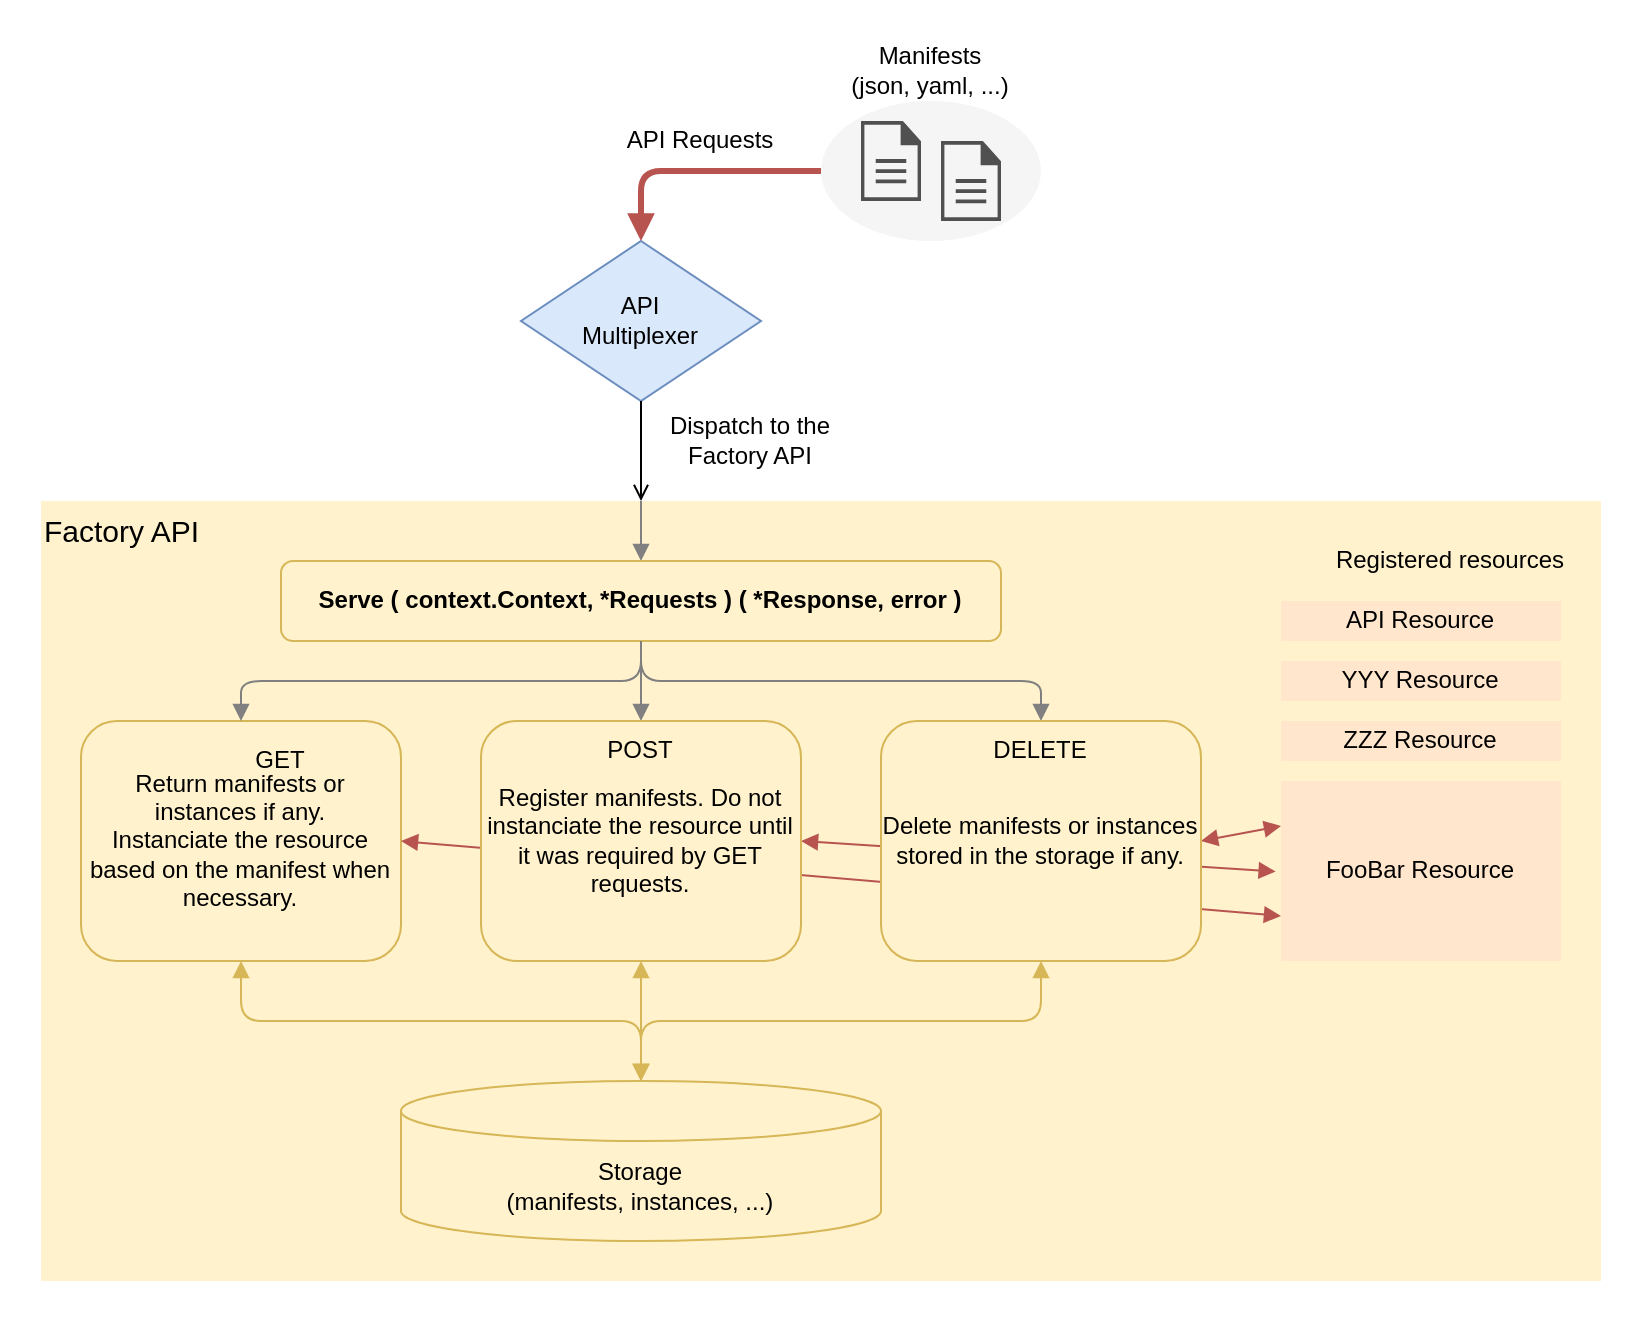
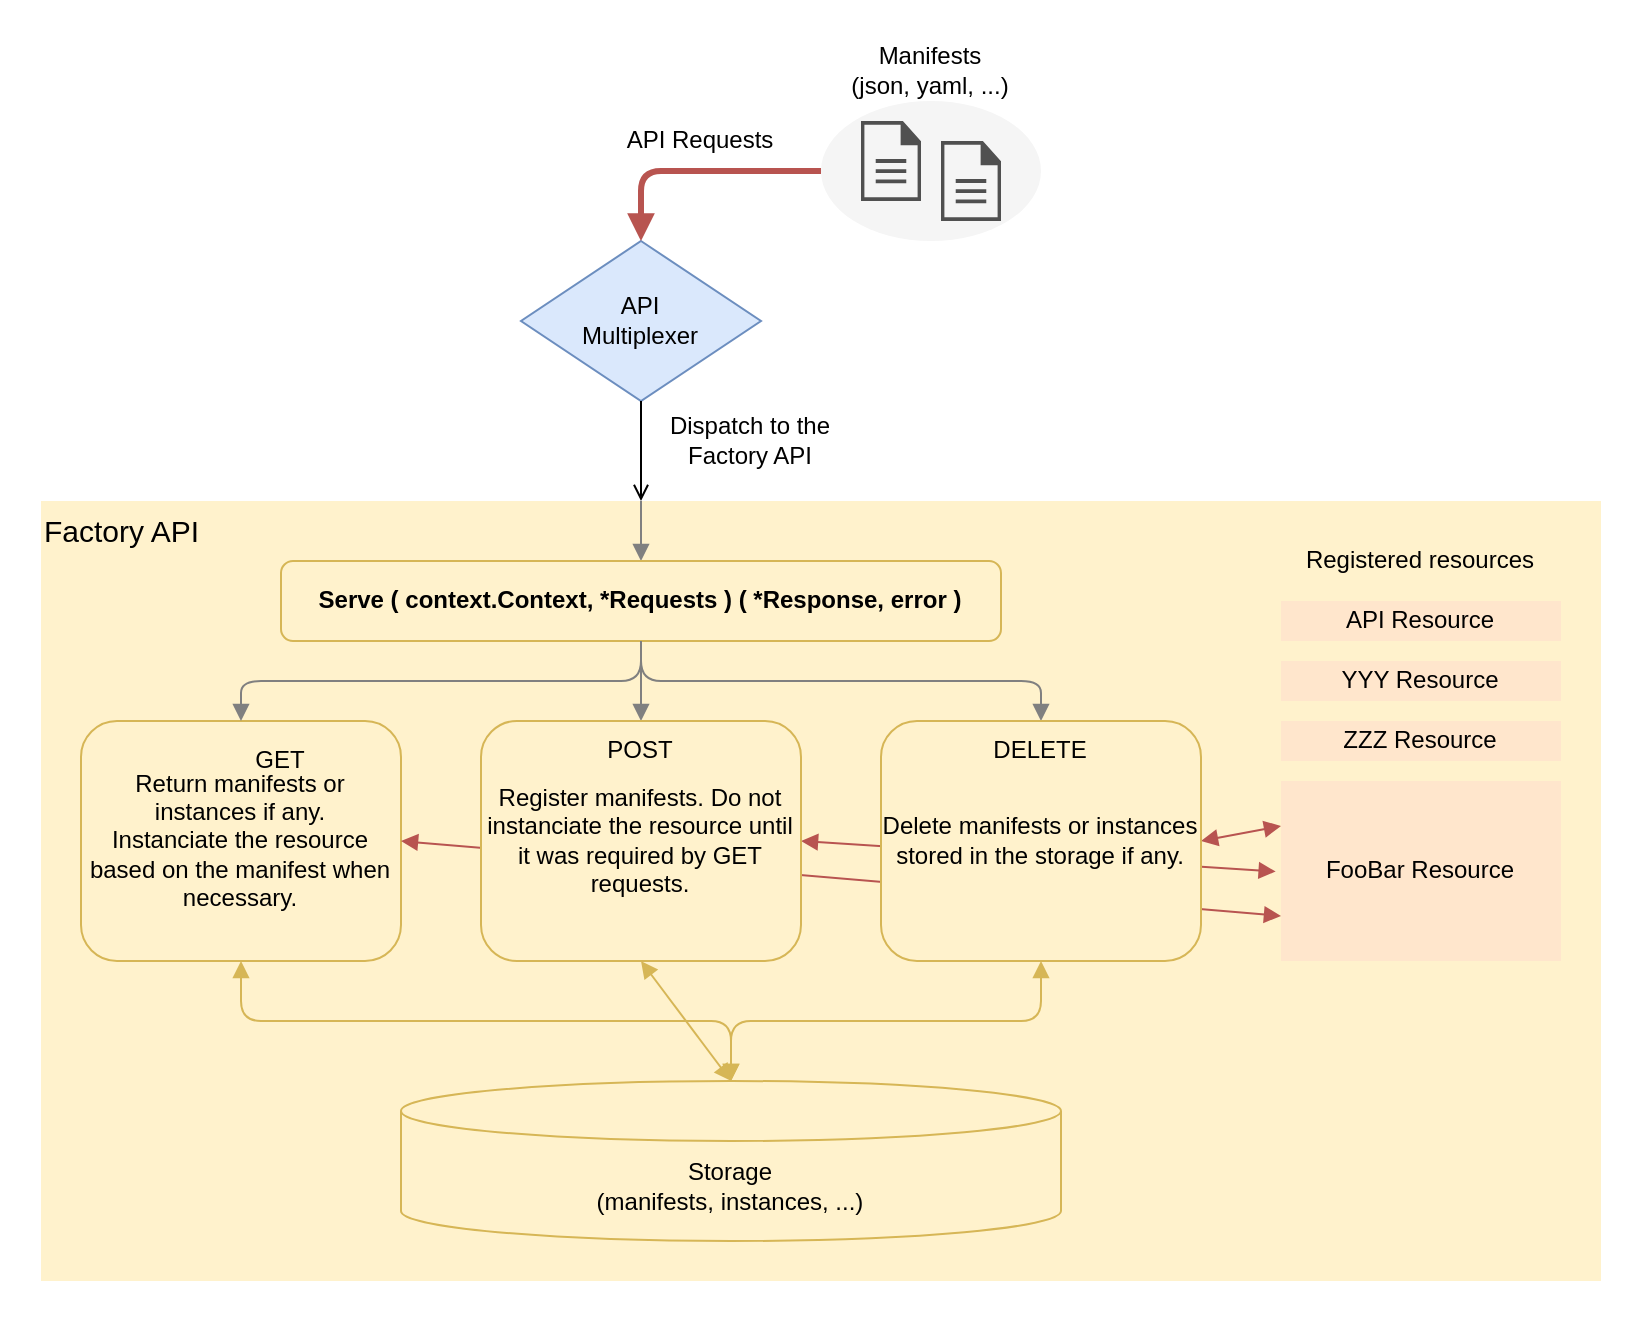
(1451, 561) -> (1421, 561)
(641, 1161) -> (731, 1161)
